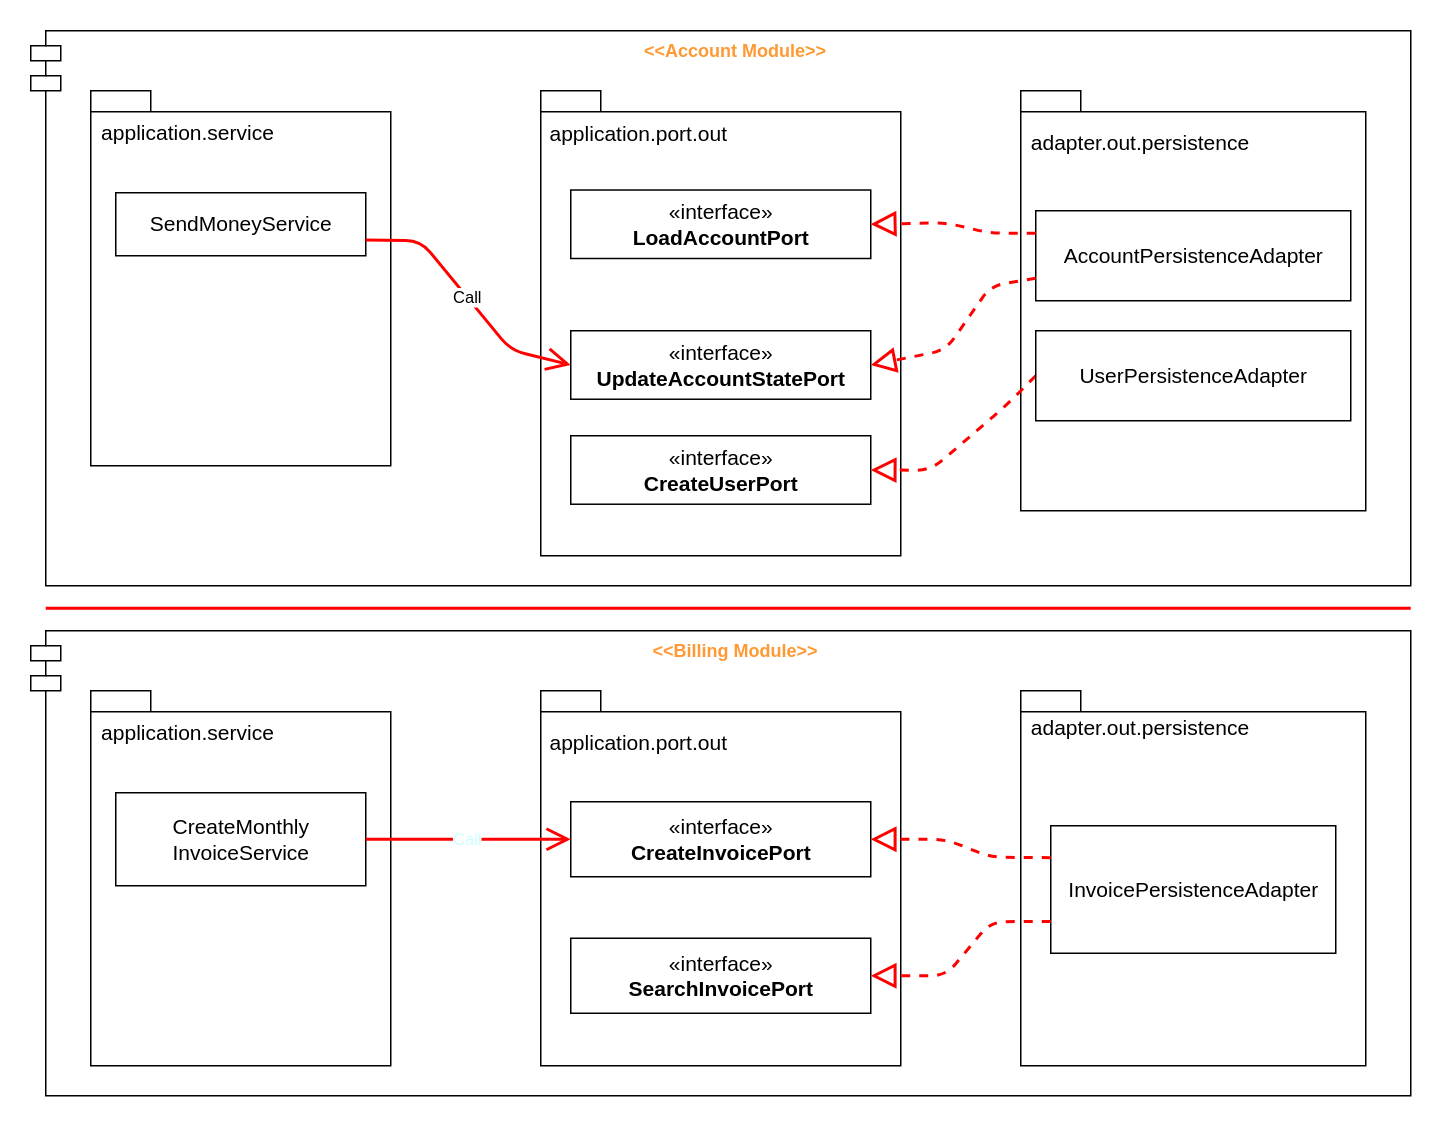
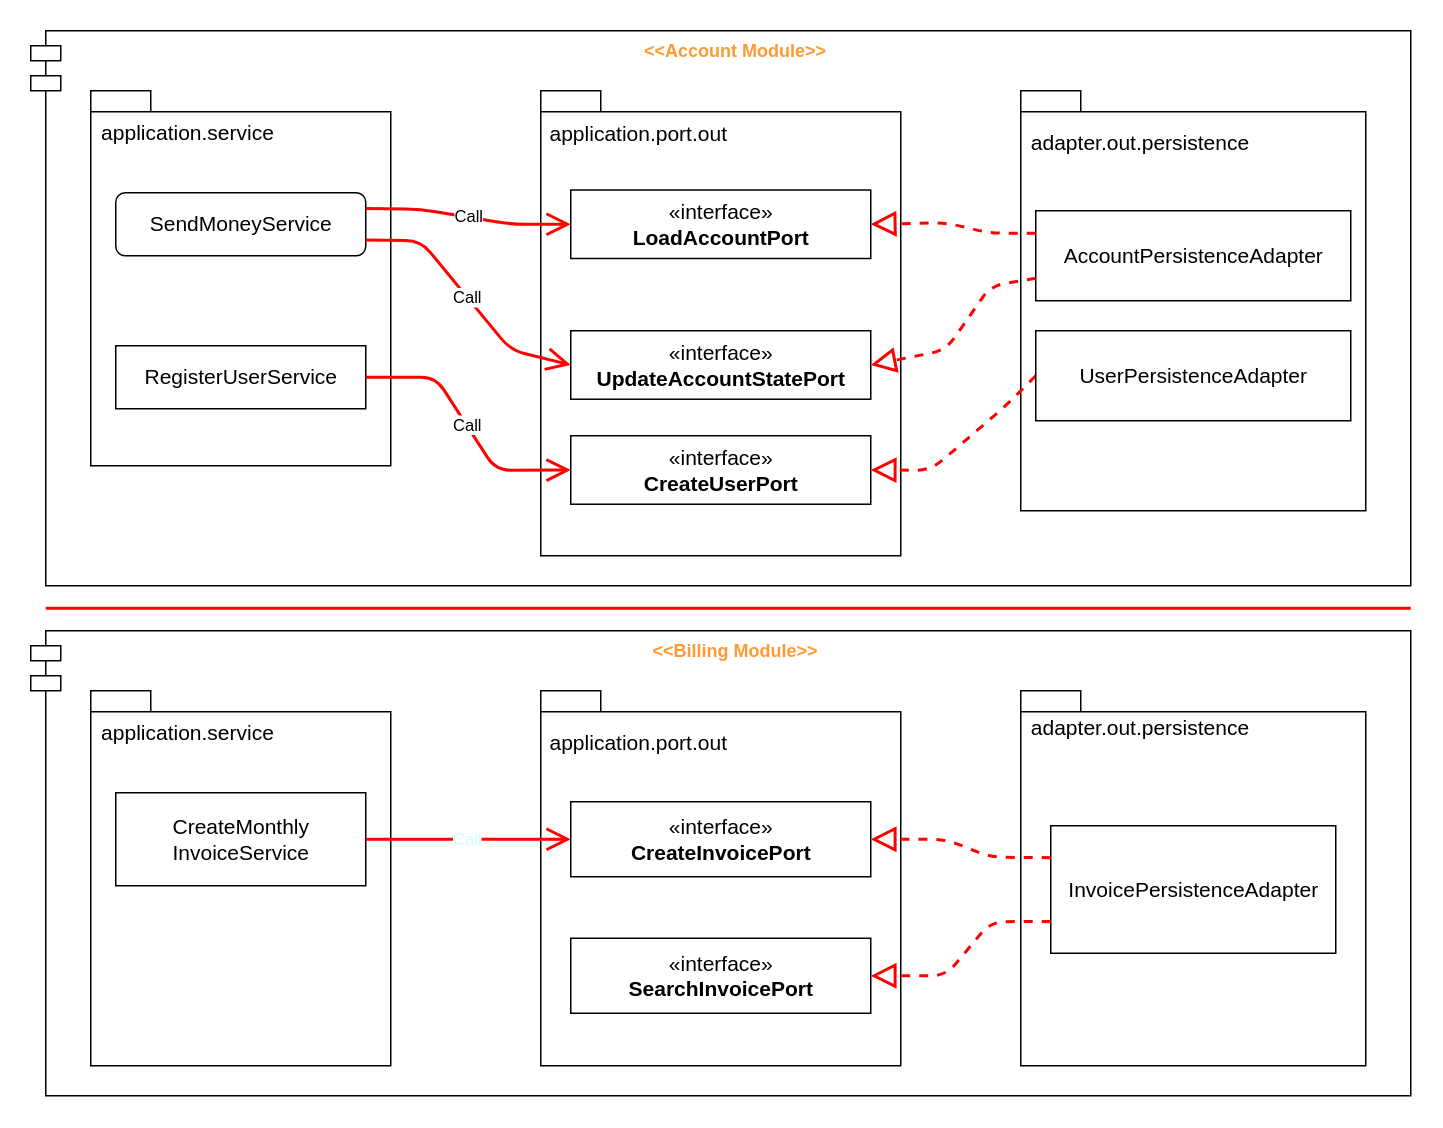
none -> (464, 217)
(241, 224) -> (241, 224)
none -> (241, 377)
none -> (465, 423)
